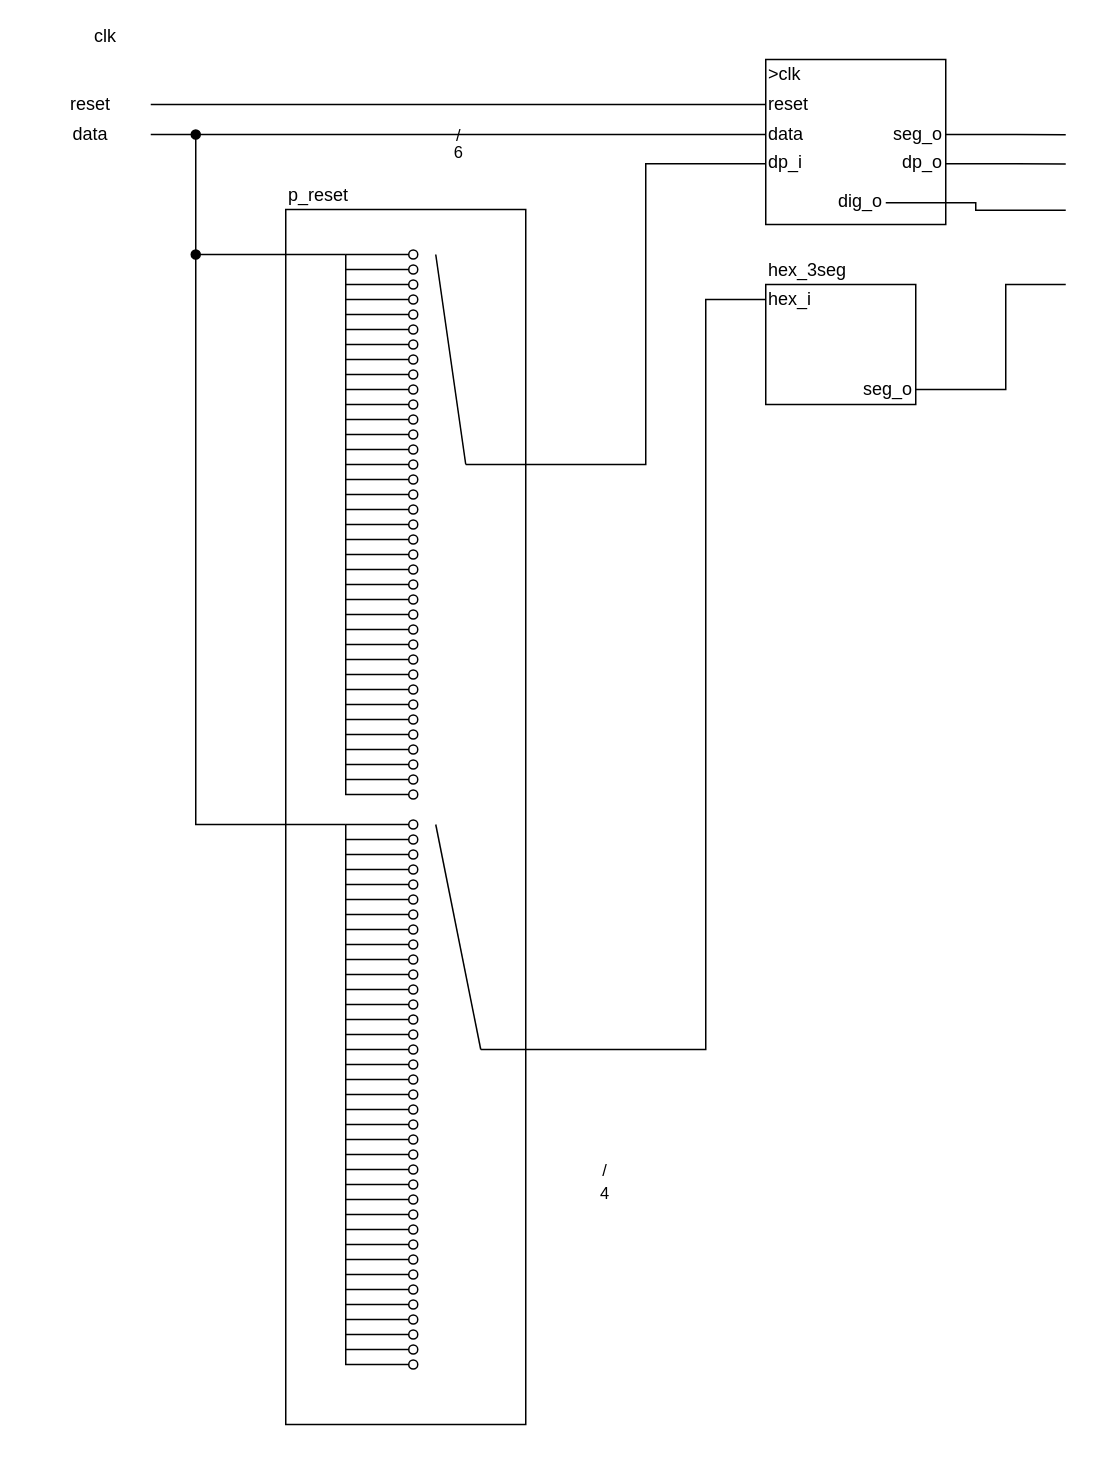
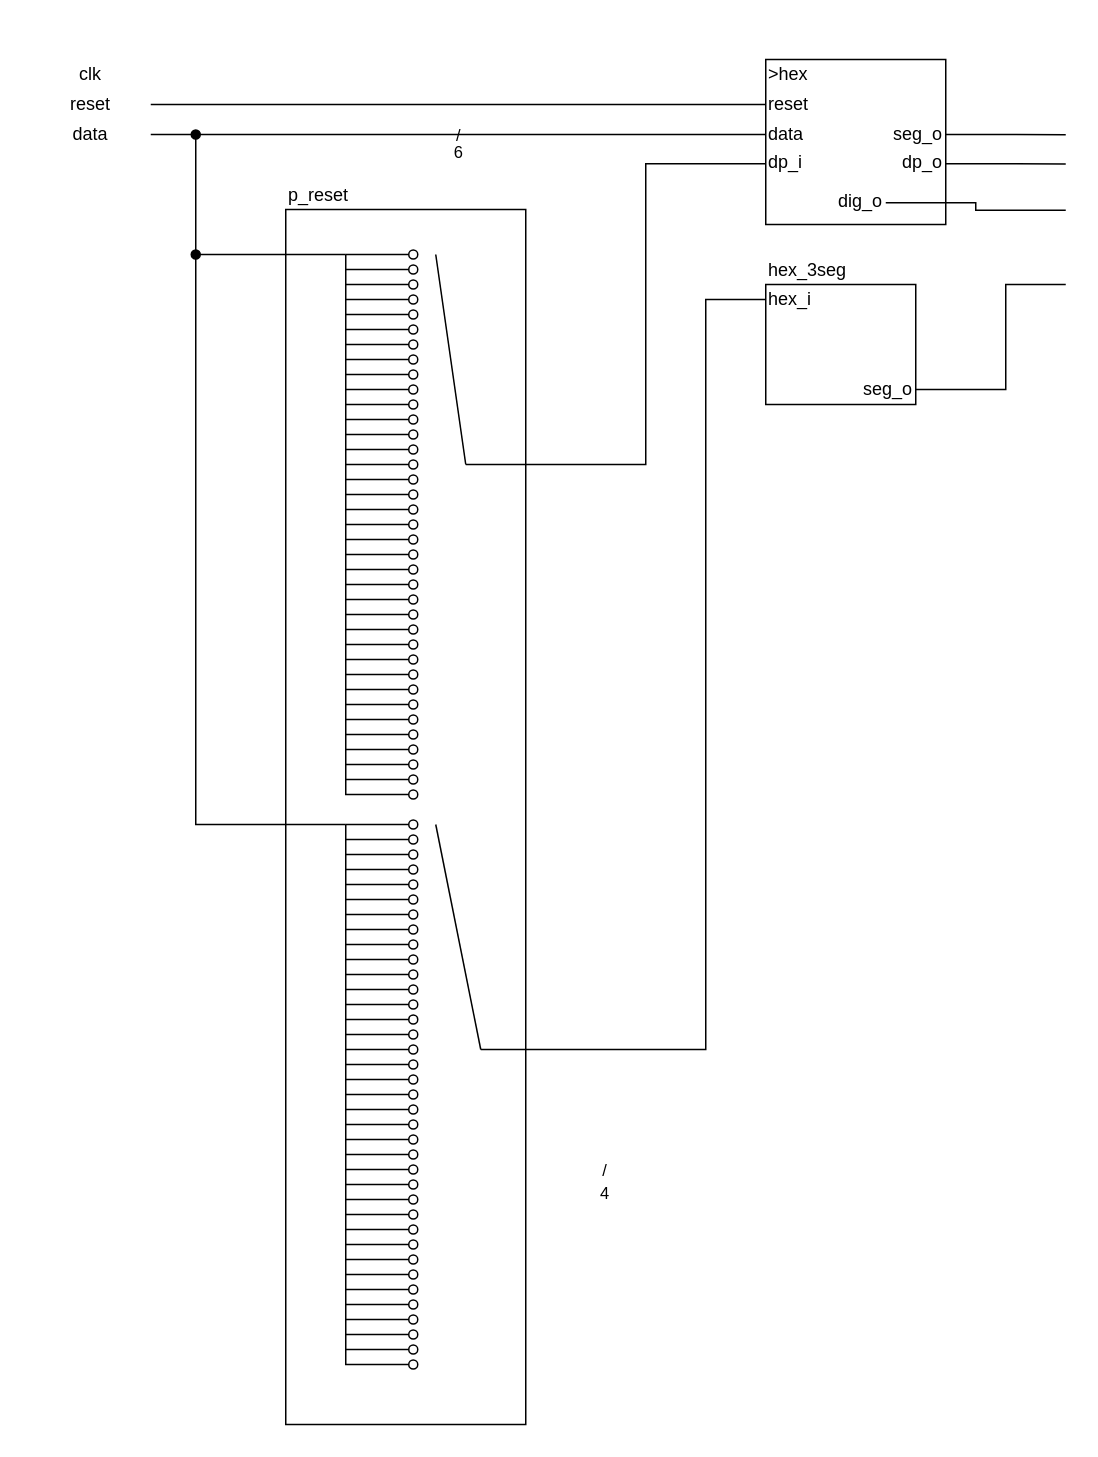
(106, 37) -> (91, 74)
(787, 74) -> (789, 74)
